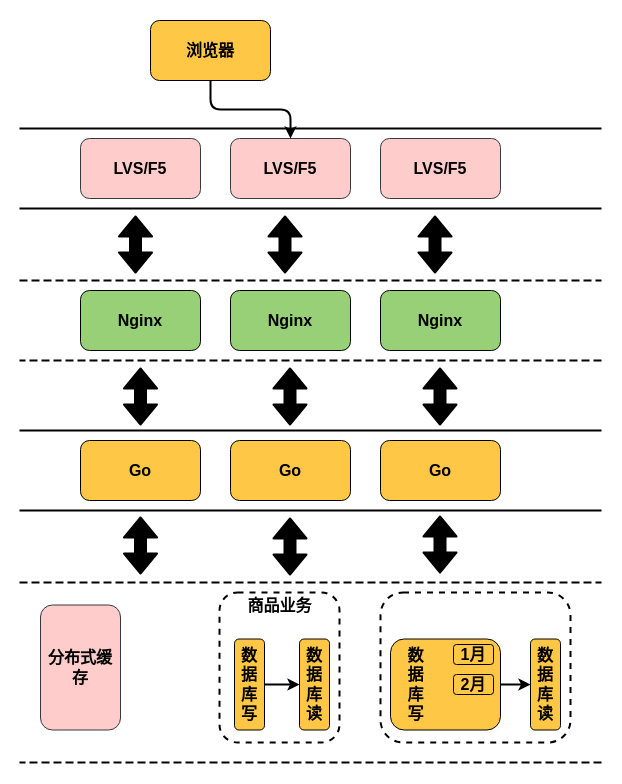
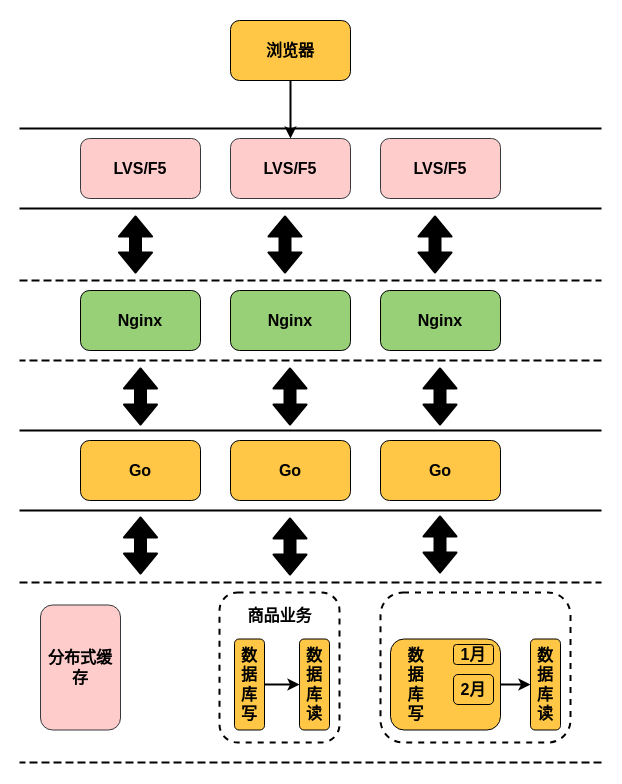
(211, 51) -> (291, 51)
(280, 605) -> (280, 615)
(474, 685) -> (474, 690)
